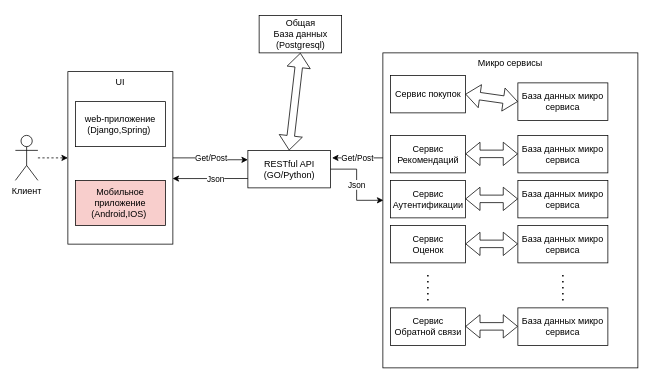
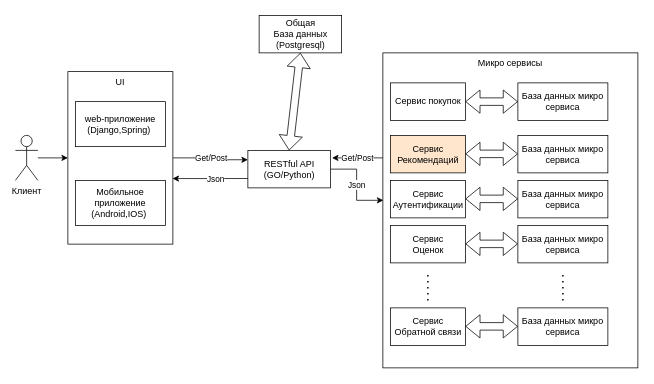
(428, 94) -> (428, 102)
(428, 154) -> (428, 154)
(49, 158) -> (49, 158)
(120, 203) -> (120, 203)
